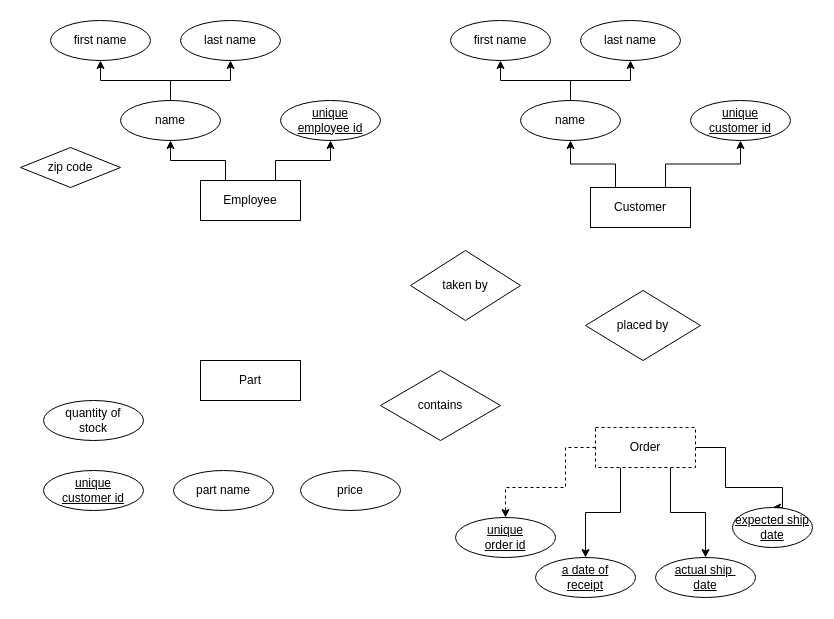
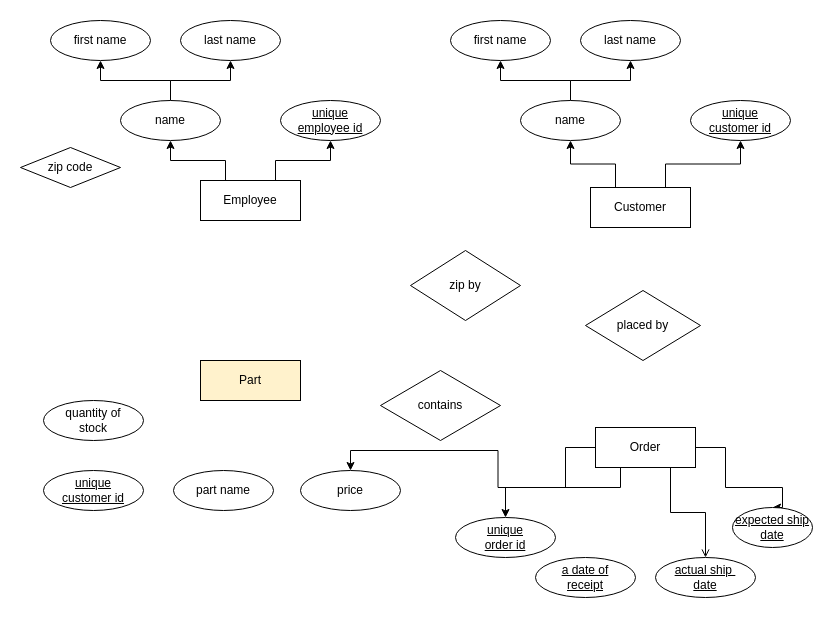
(466, 286) -> (466, 286)
(251, 381) -> (251, 381)
(646, 448) -> (646, 448)
(566, 451) -> (566, 451)
(598, 513) -> (439, 451)
(706, 549) -> (706, 550)
